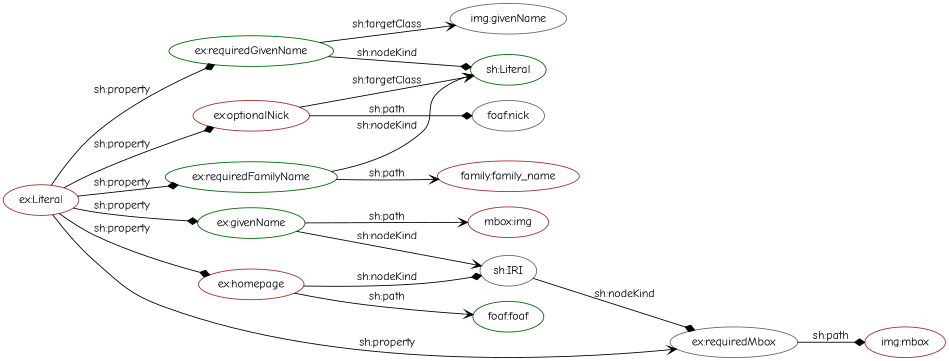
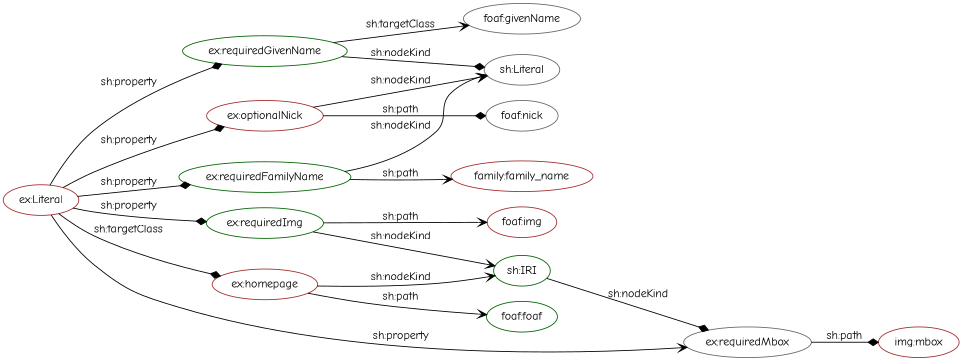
(508, 19) -> (522, 19)
(508, 70) -> (522, 70)
(387, 80) -> (401, 80)
(508, 222) -> (522, 222)
(251, 223) -> (265, 223)
(122, 229) -> (129, 229)
(508, 271) -> (522, 271)
(388, 285) -> (402, 285)
